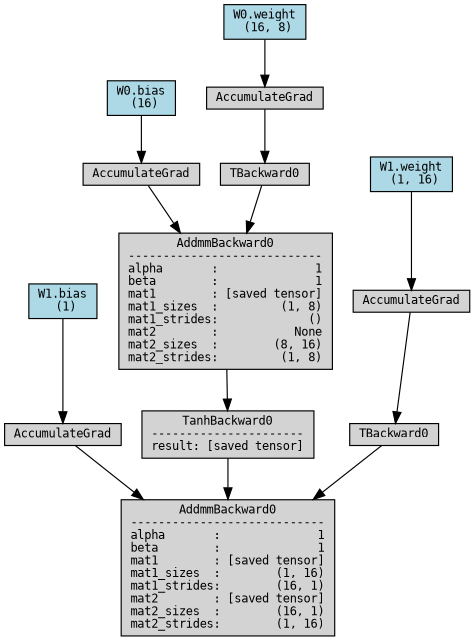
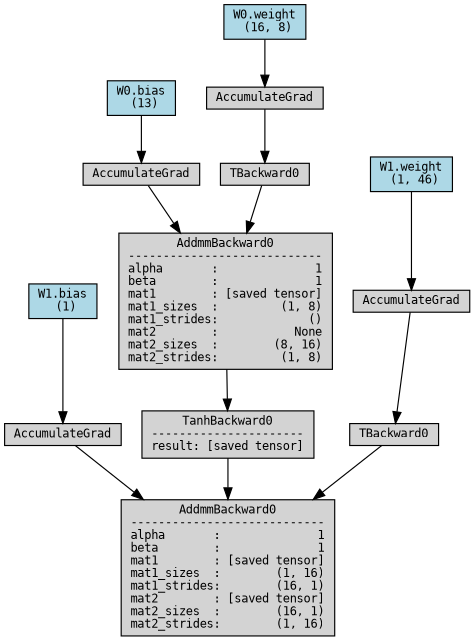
(141, 98) -> (141, 98)
(411, 174) -> (411, 174)
